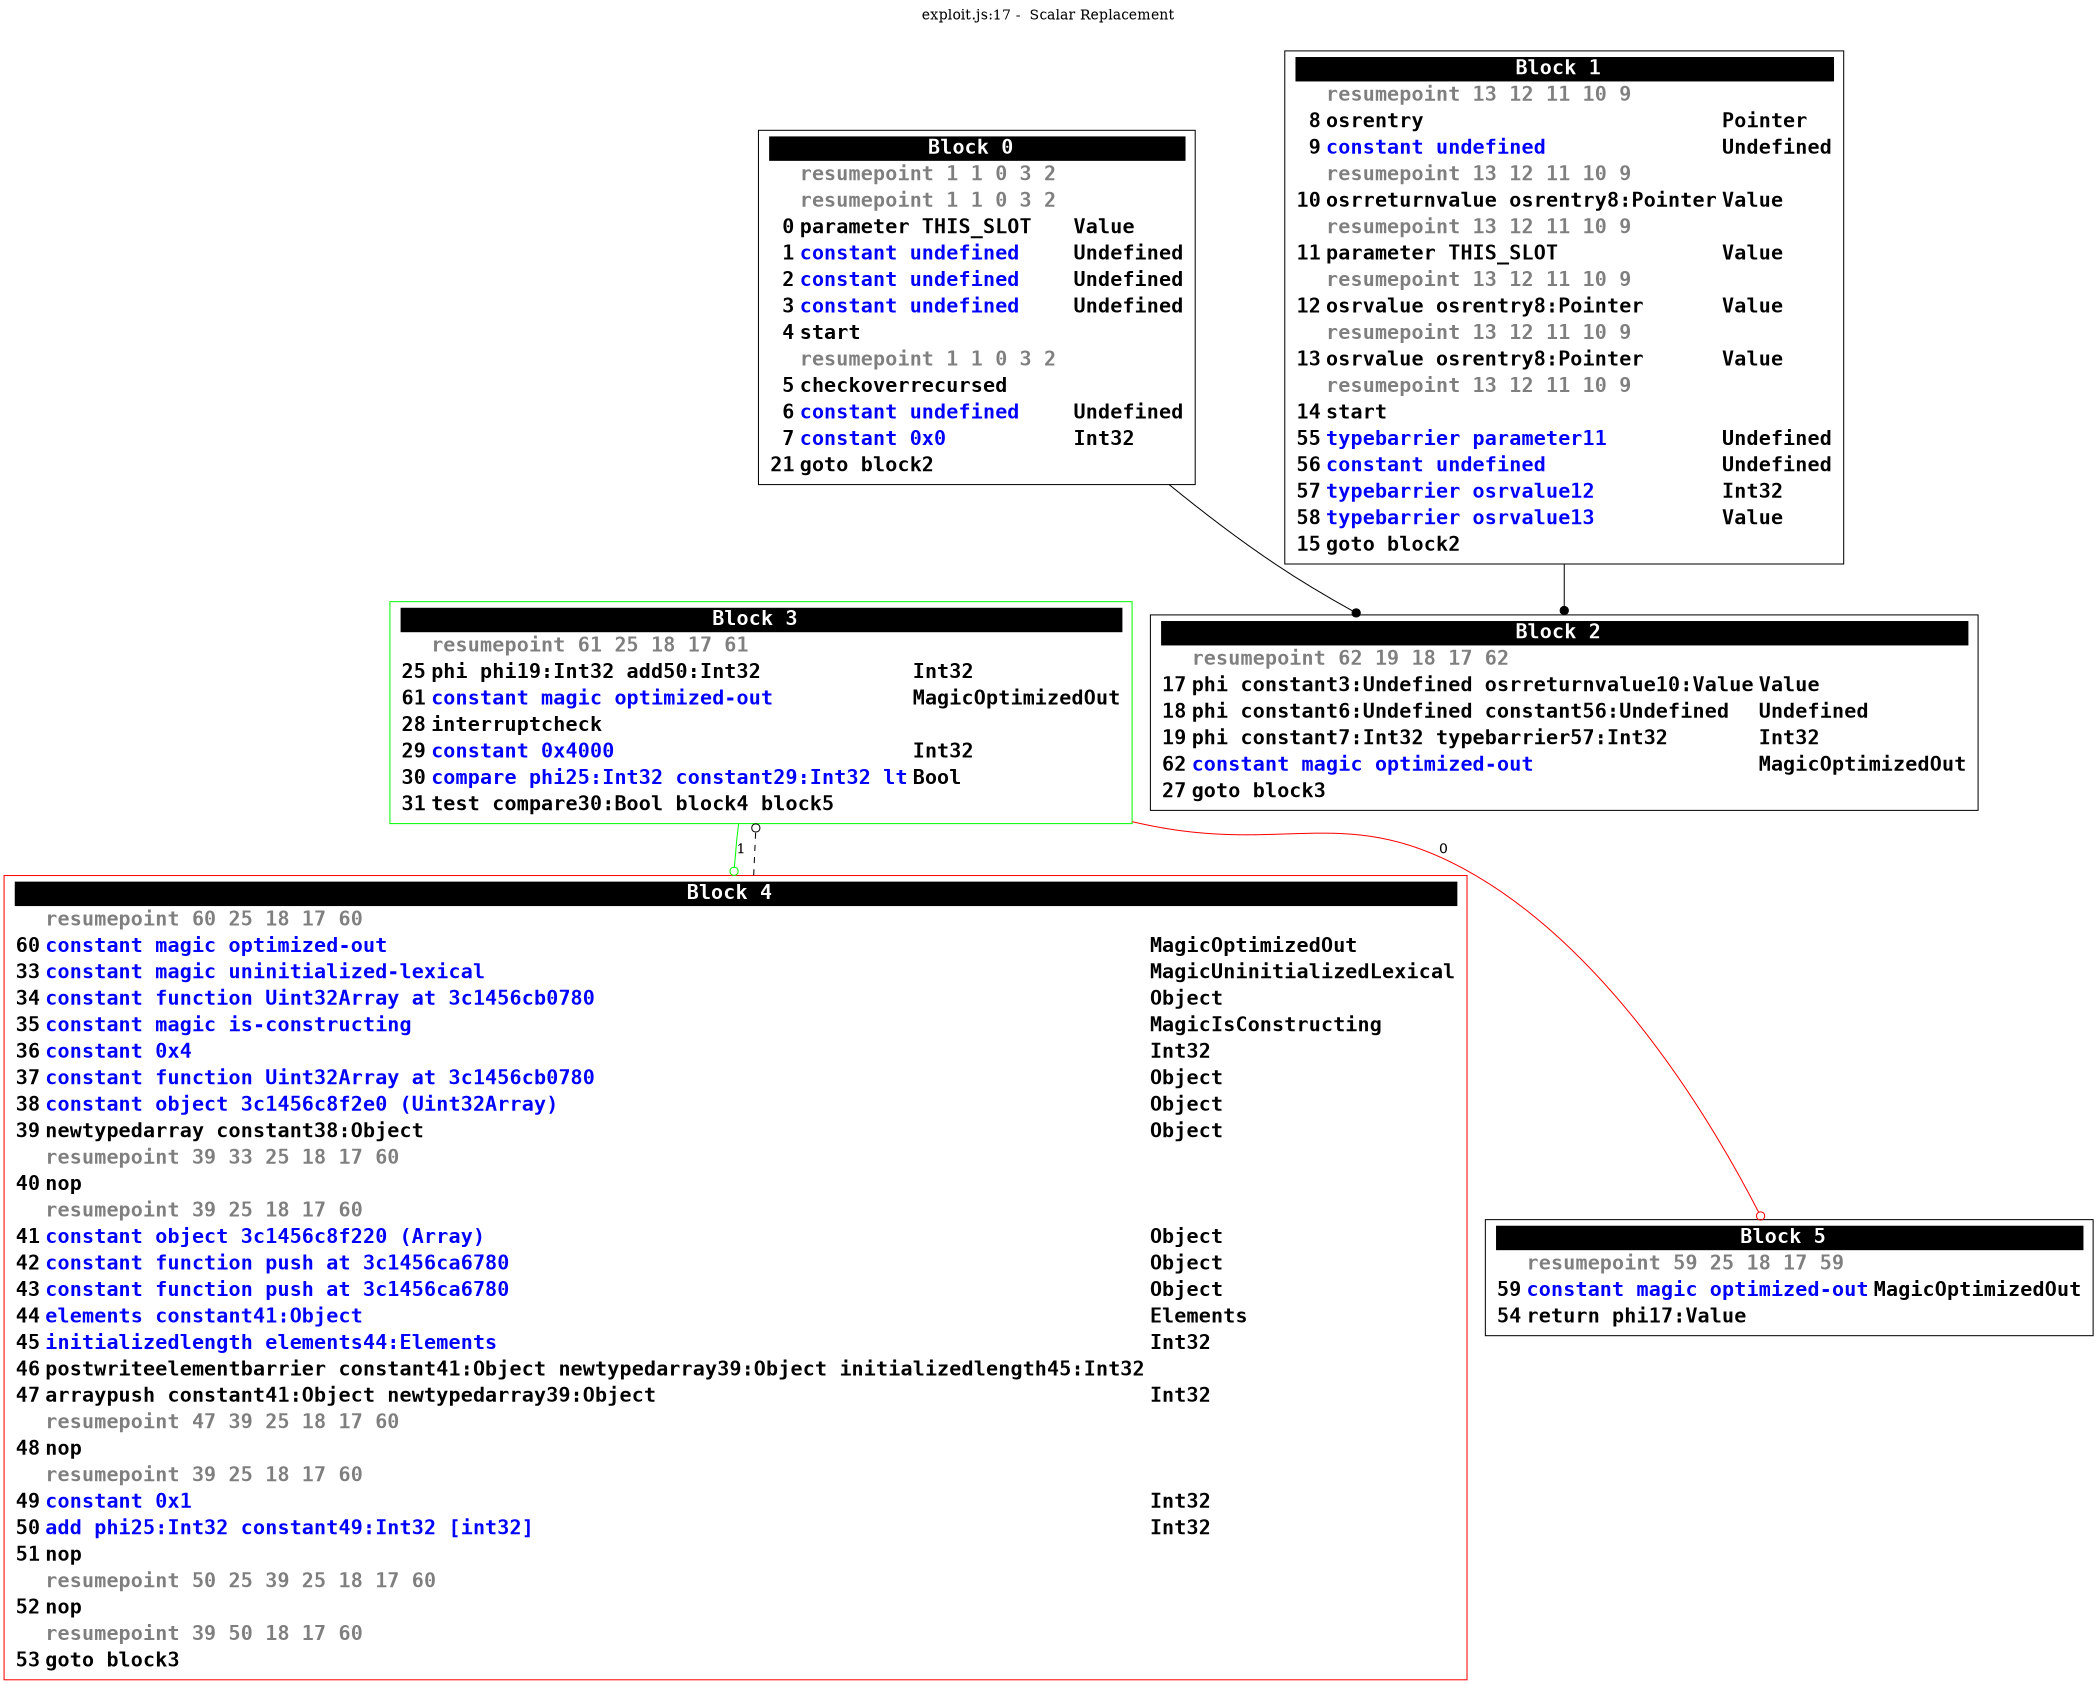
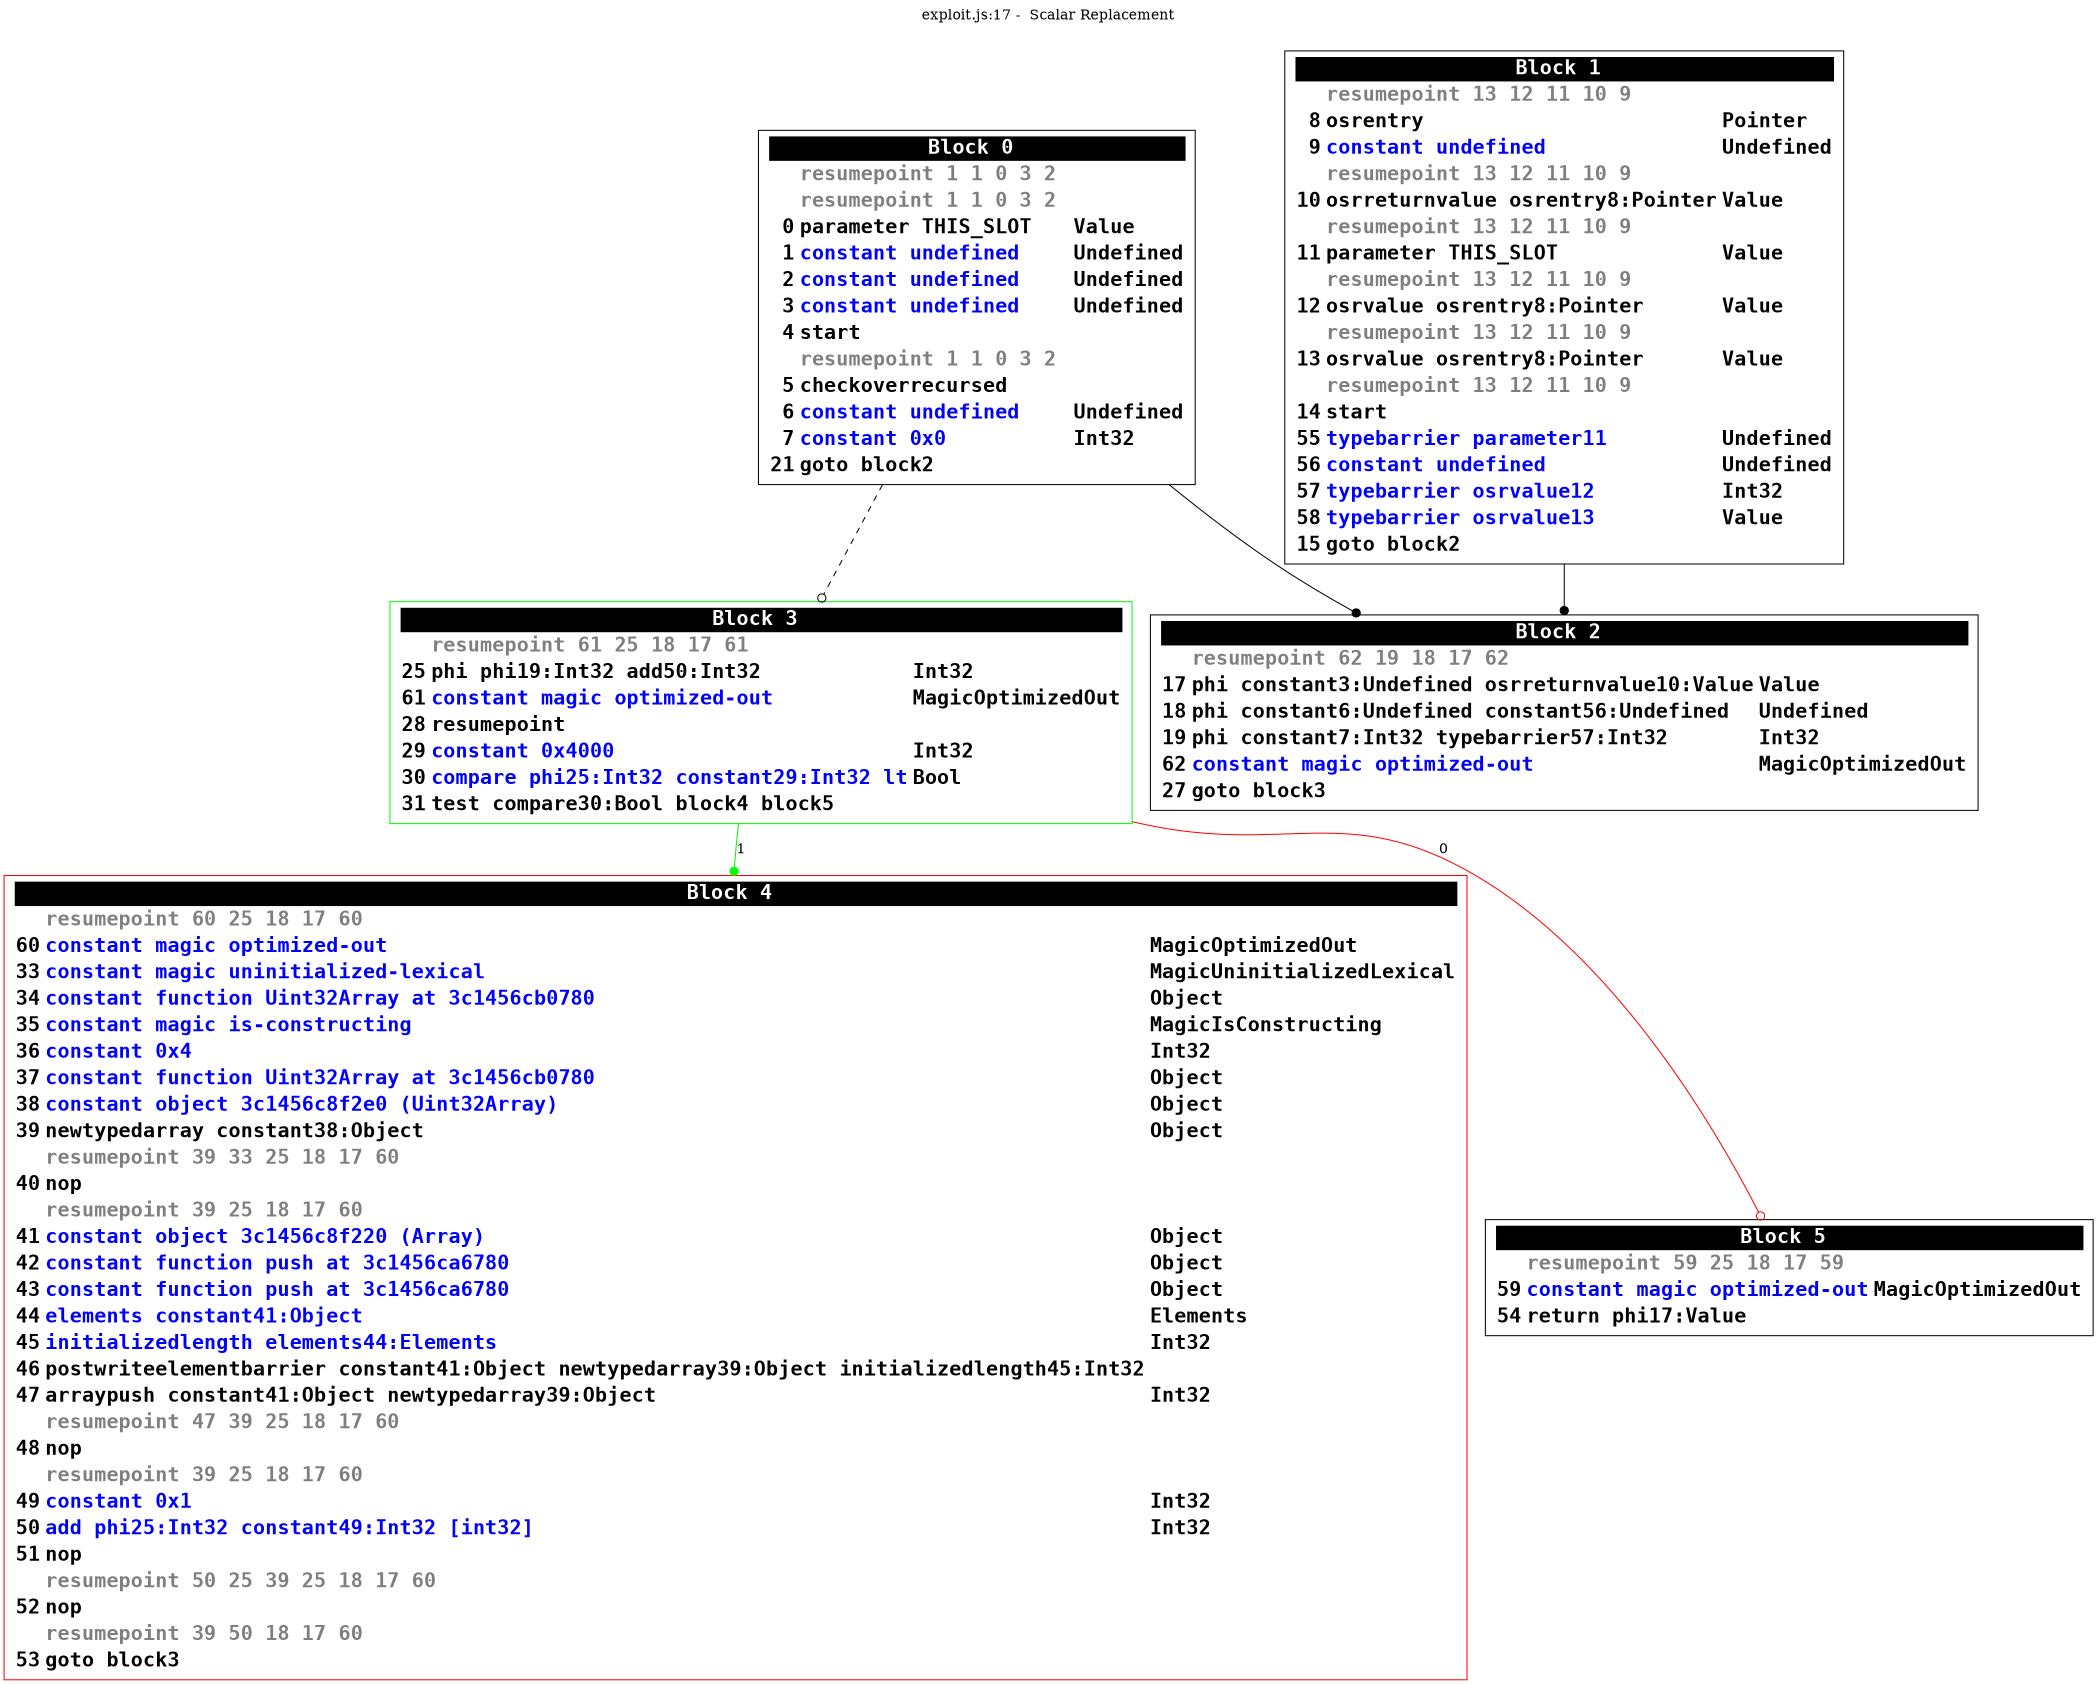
(517, 725) -> (499, 725)
(736, 845) -> (736, 845)
(755, 854) -> (853, 540)
